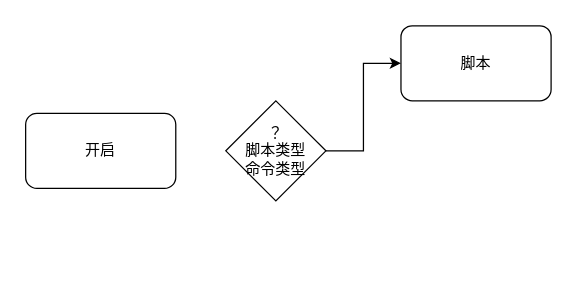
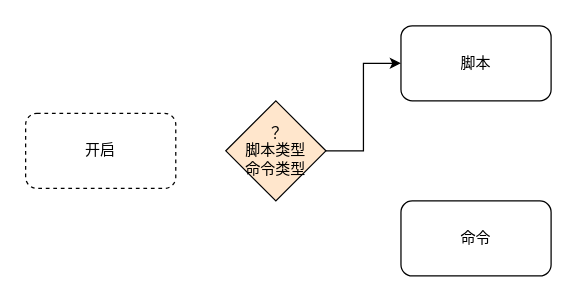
(101, 151) -> (101, 151)
(276, 151) -> (276, 151)
none -> (476, 238)
